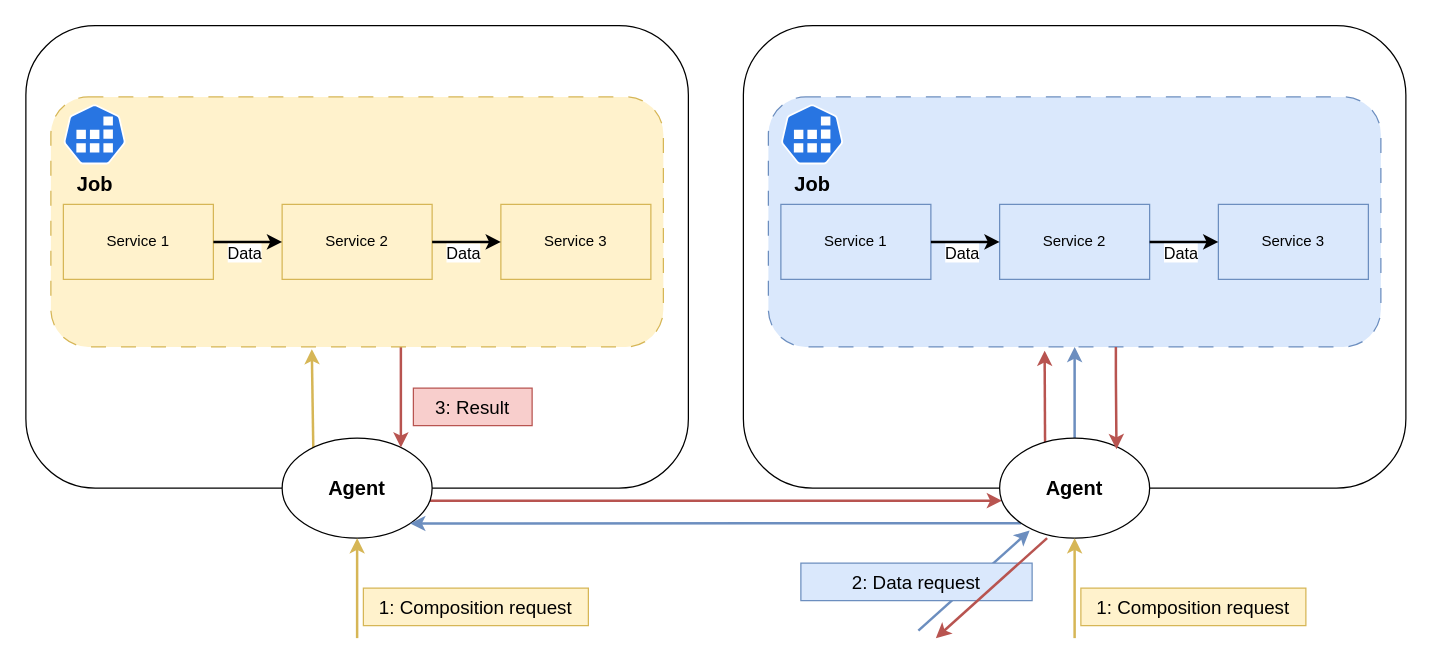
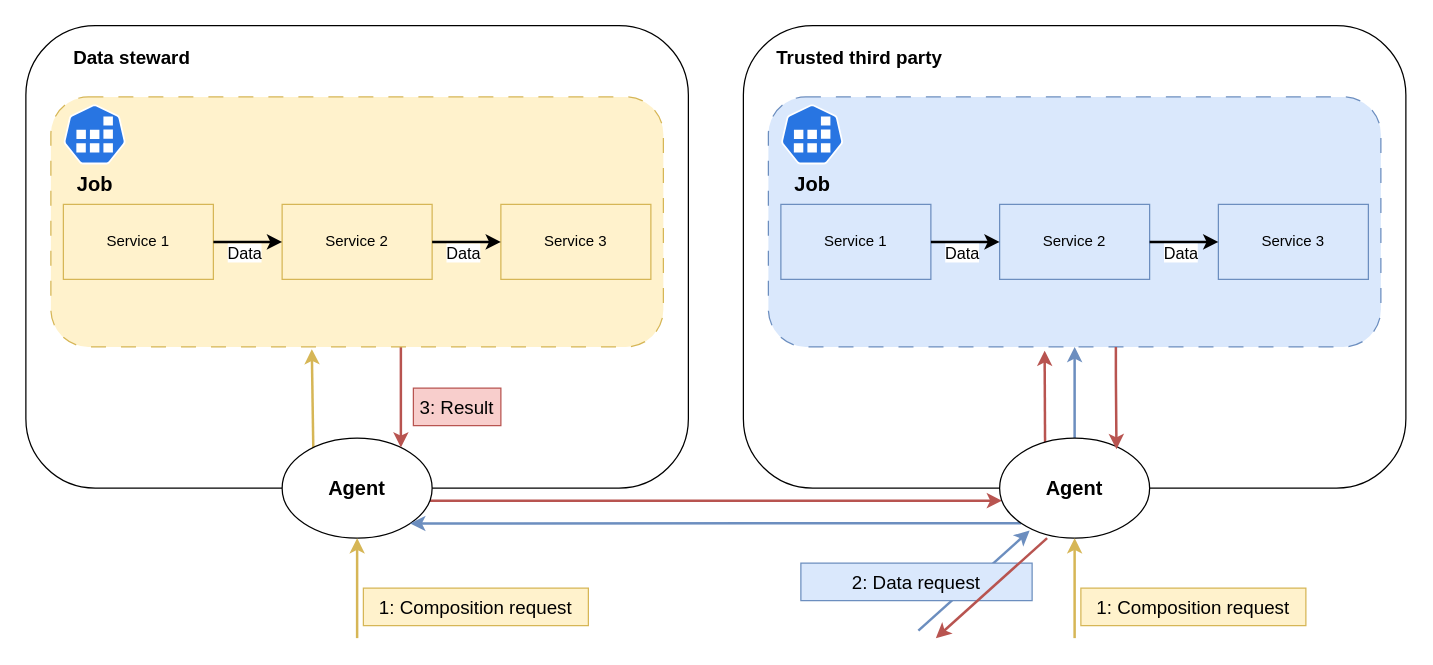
none -> (132, 57)
none -> (859, 57)
(473, 407) -> (457, 407)
